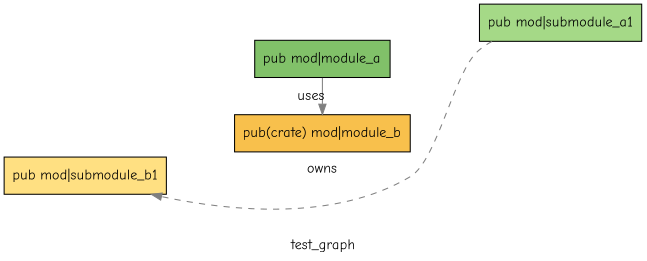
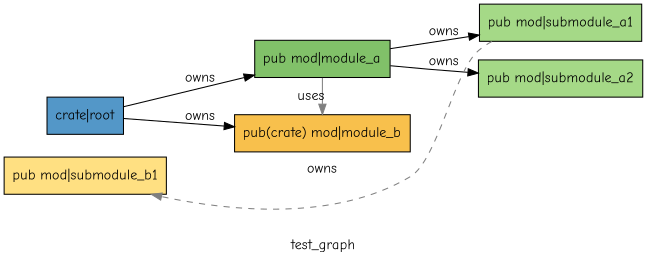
none -> (429, 43)
none -> (561, 79)
none -> (85, 116)
